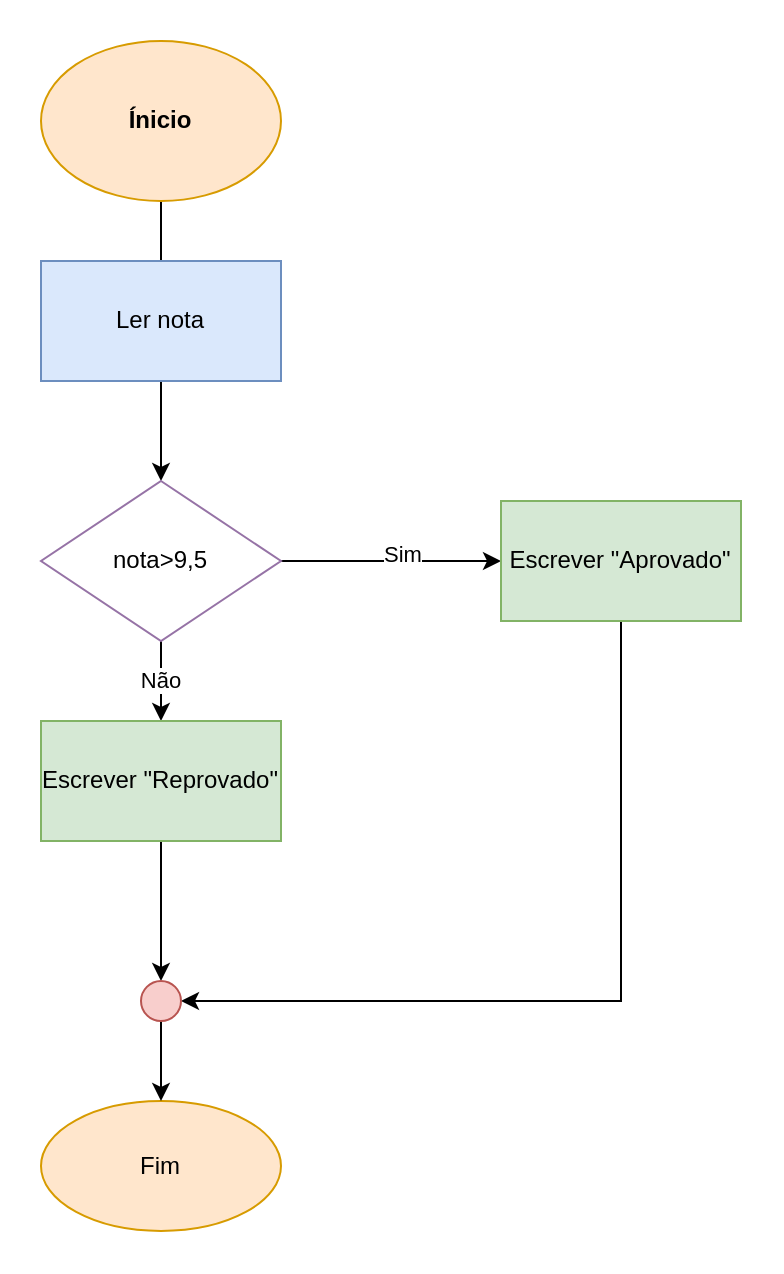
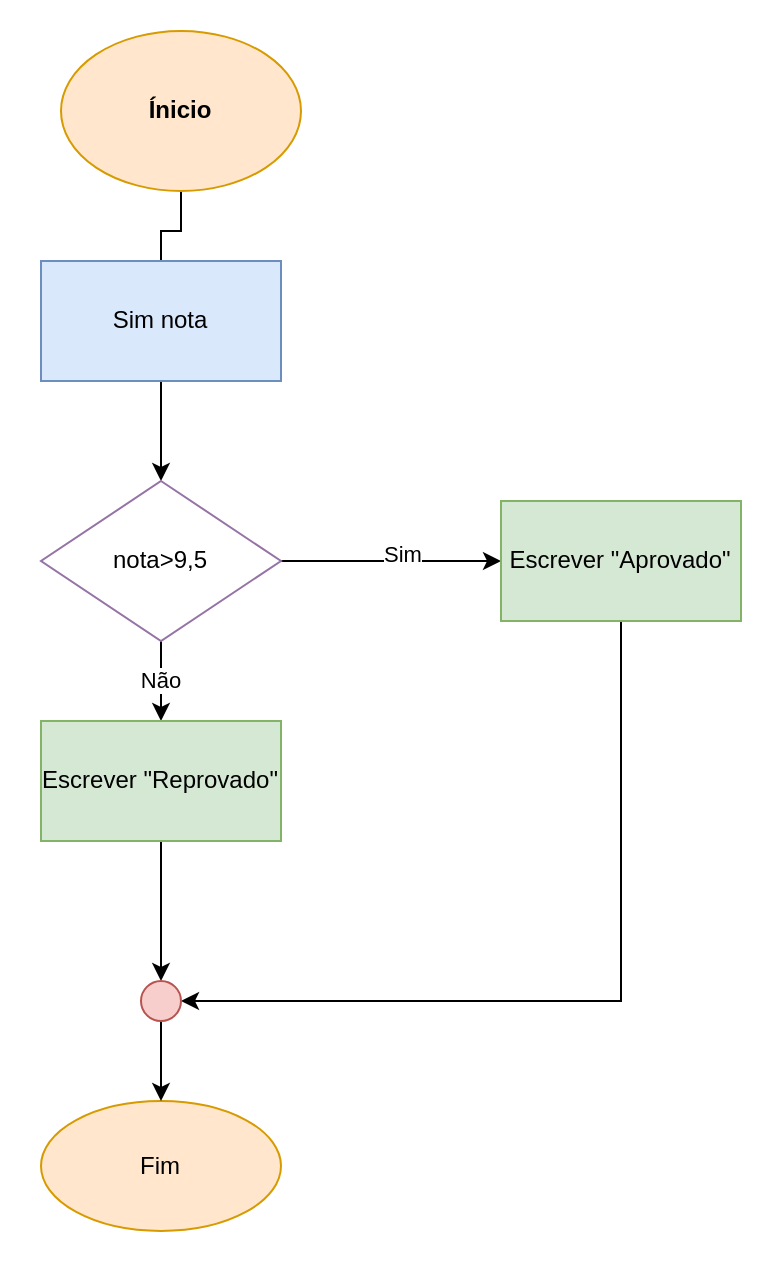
(161, 121) -> (181, 111)
(161, 321) -> (161, 321)
